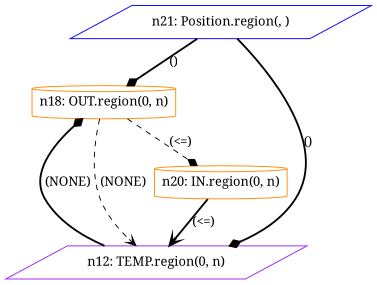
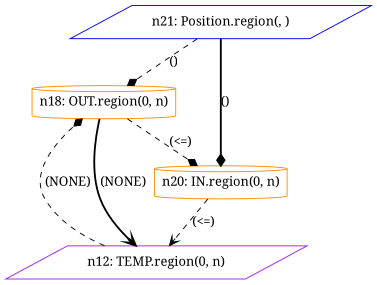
(167, 59) -> (167, 59)
(303, 145) -> (221, 97)
(96, 184) -> (96, 184)
(44, 196) -> (44, 196)
(192, 219) -> (192, 219)
